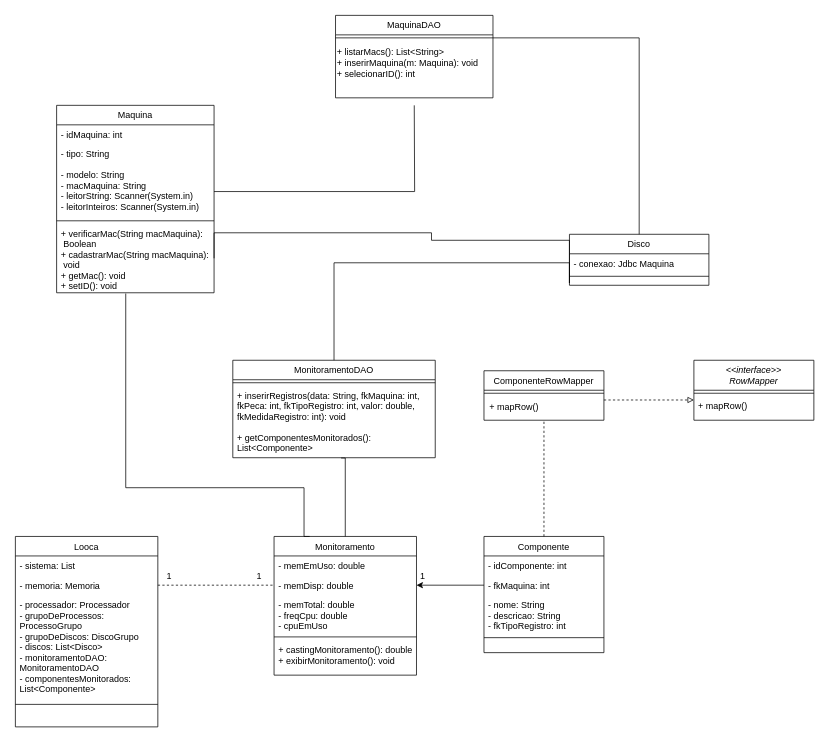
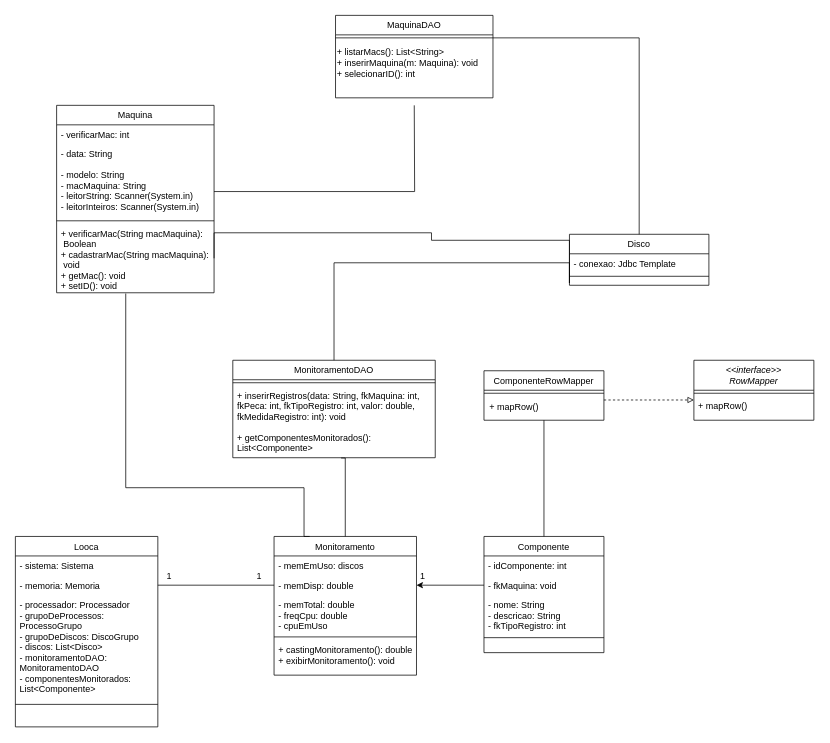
(94, 135) -> (102, 135)
(90, 155) -> (91, 155)
(626, 264) -> (628, 264)
(544, 479) -> (544, 479)
(51, 566) -> (59, 566)
(319, 566) -> (319, 566)
(215, 585) -> (215, 585)
(523, 586) -> (525, 586)
